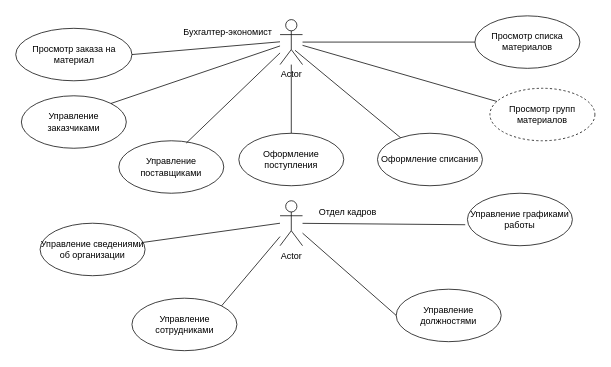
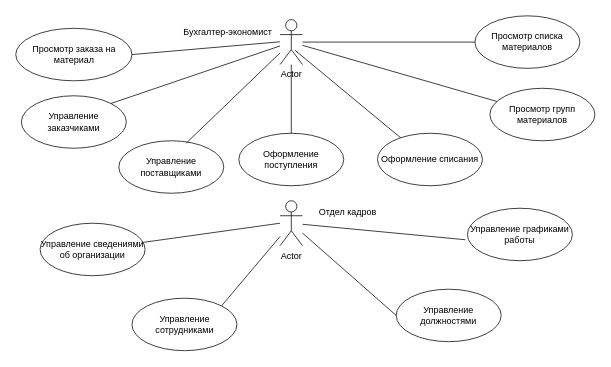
(543, 114) -> (543, 114)
(520, 219) -> (520, 234)
